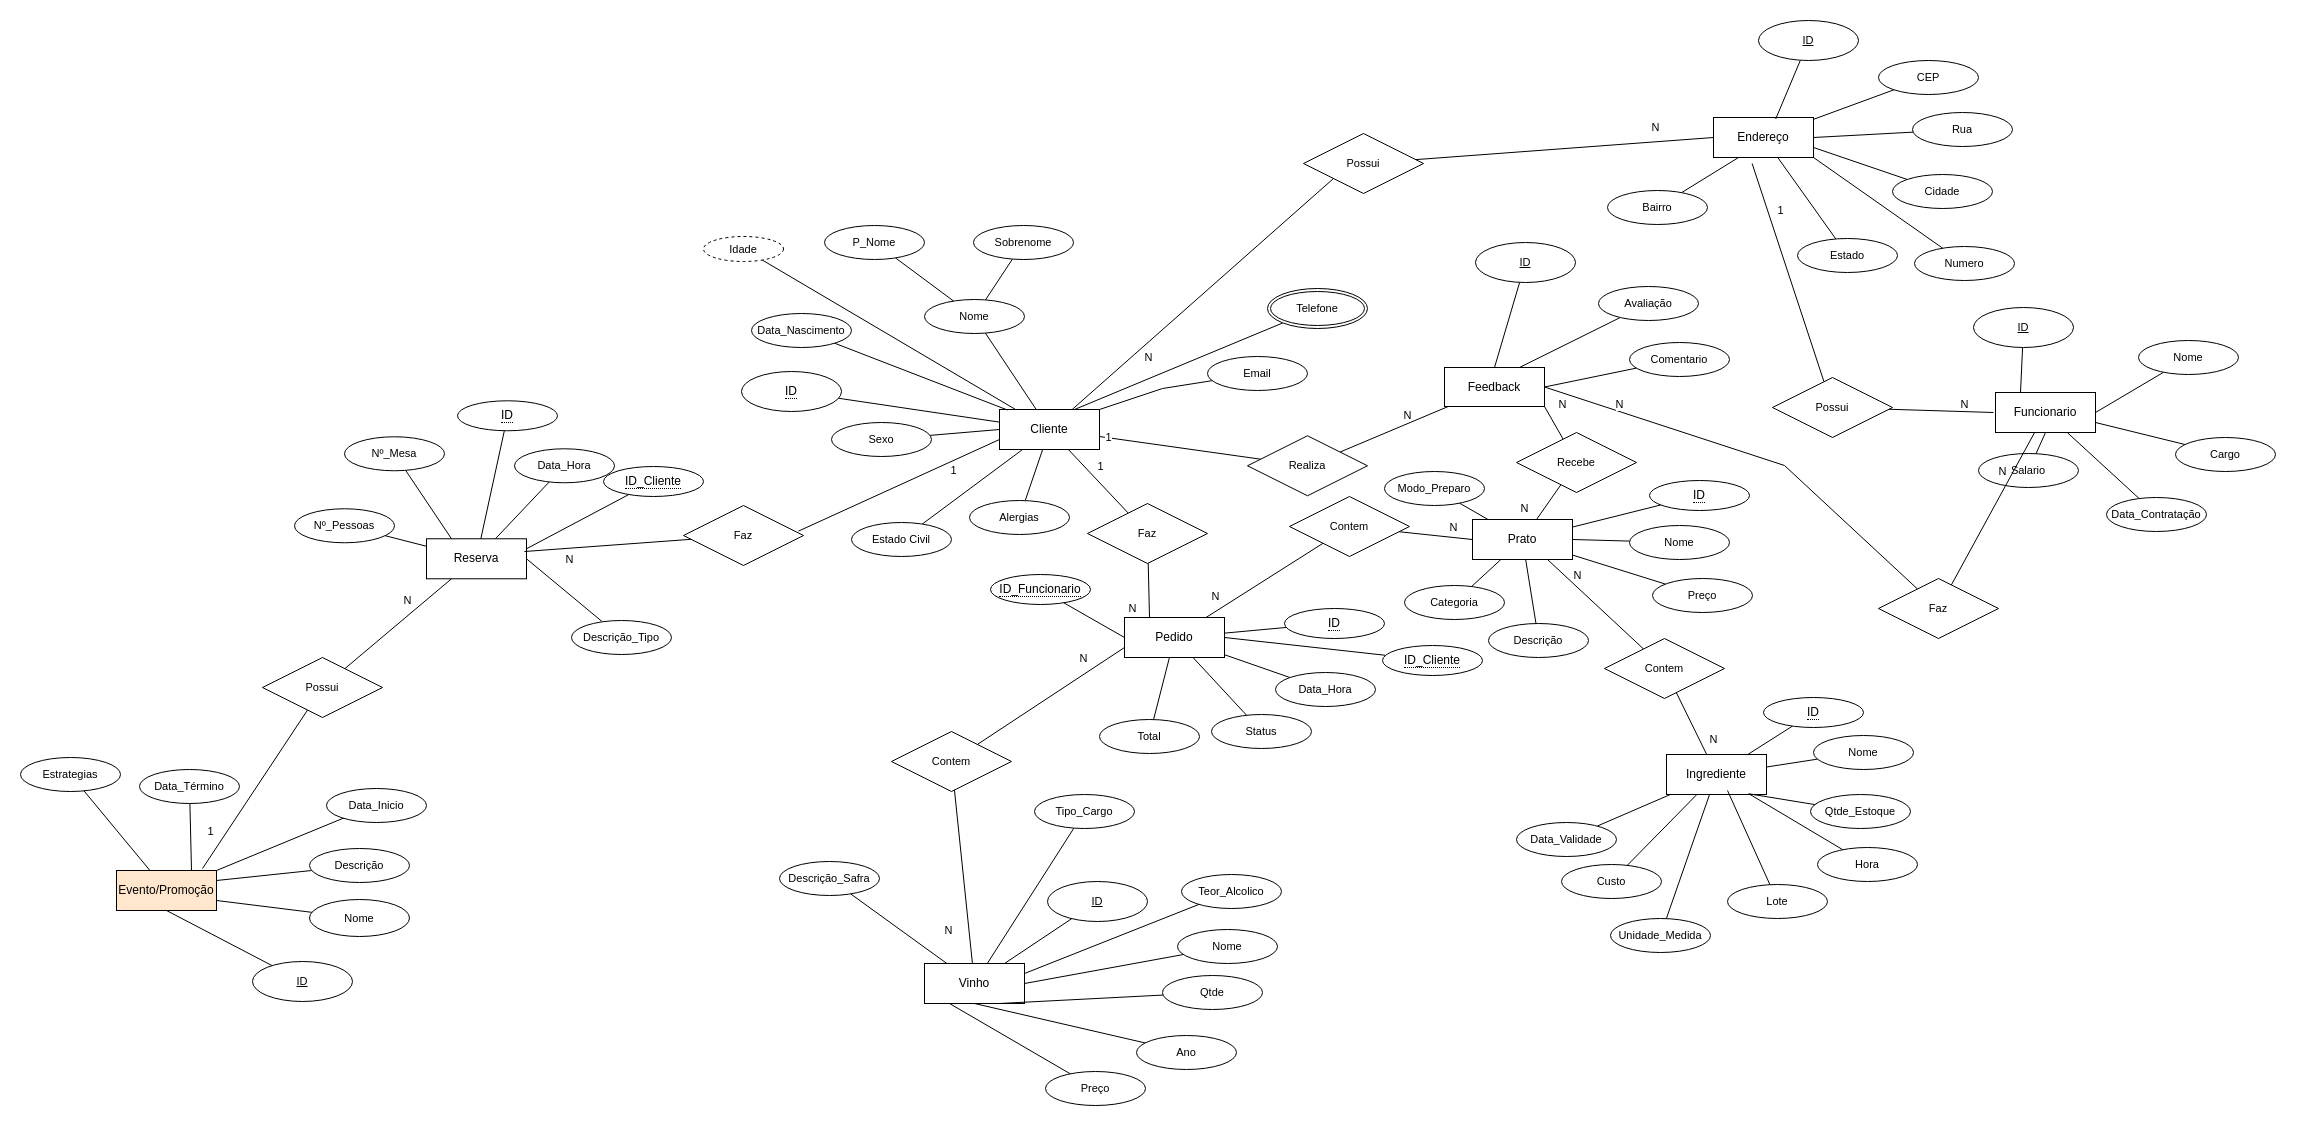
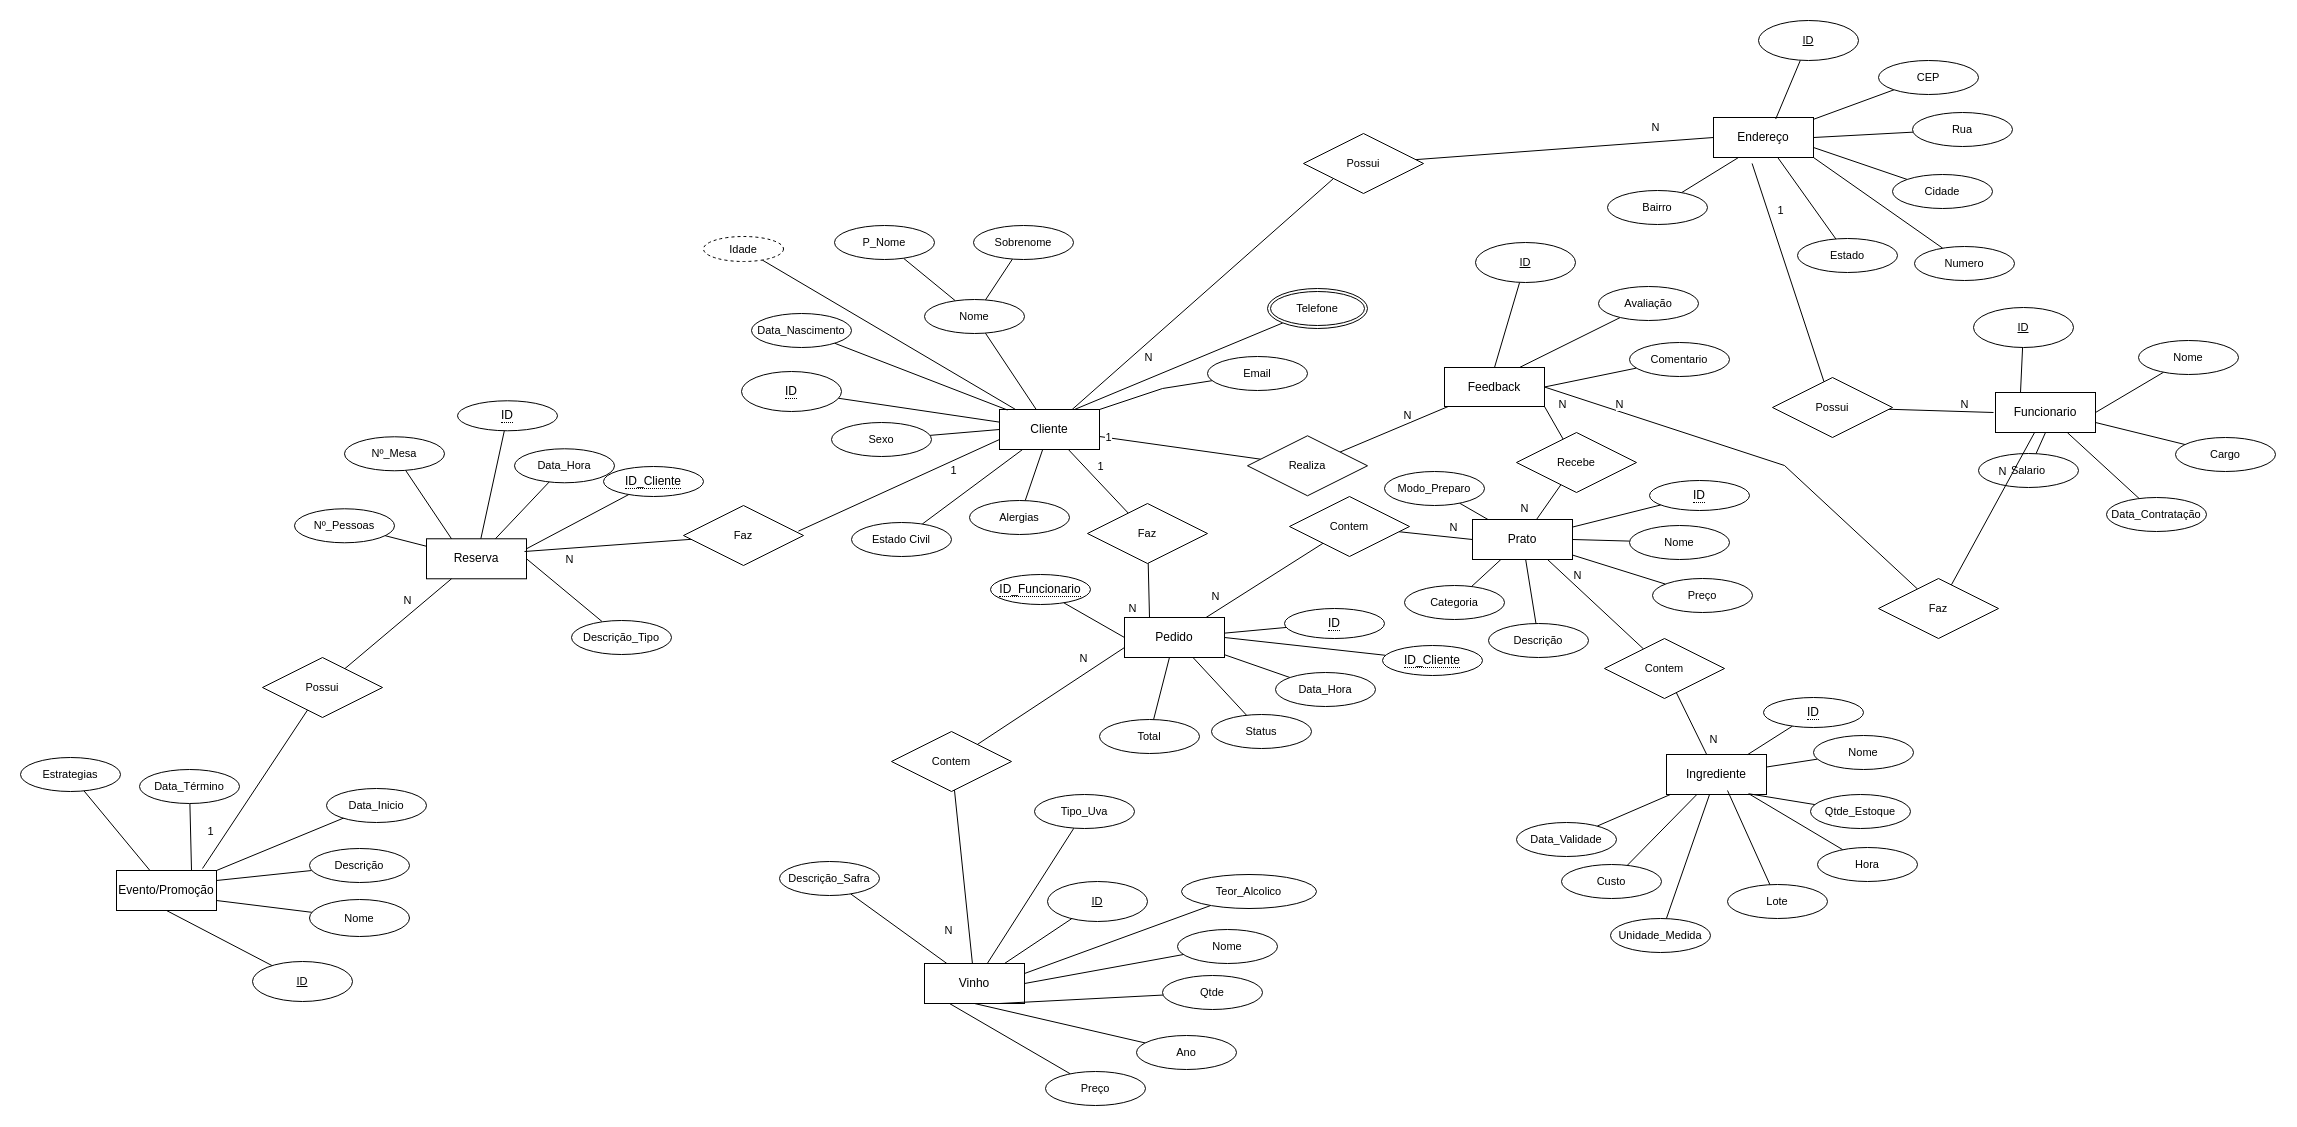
(875, 243) -> (885, 243)
(1085, 812) -> (1085, 812)
(167, 891) -> (167, 891)
(1232, 892) -> (1249, 892)
